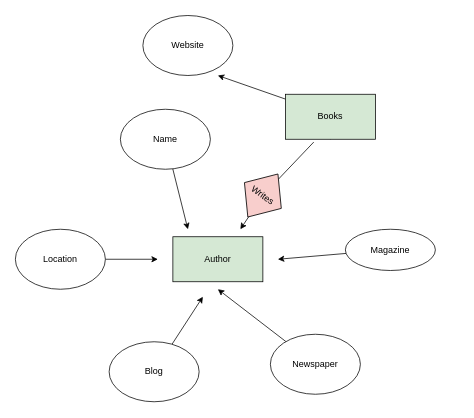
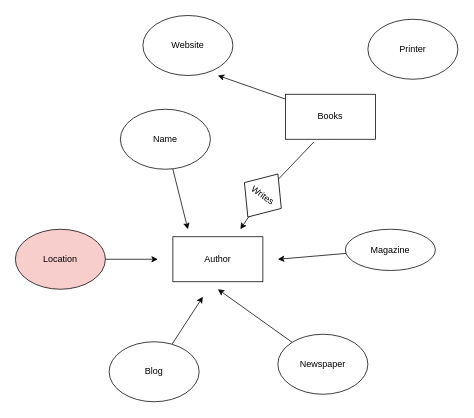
none -> (413, 49)
(330, 117) -> (330, 117)
(263, 195) -> (263, 195)
(60, 259) -> (60, 259)
(218, 259) -> (218, 259)
(315, 364) -> (323, 364)
